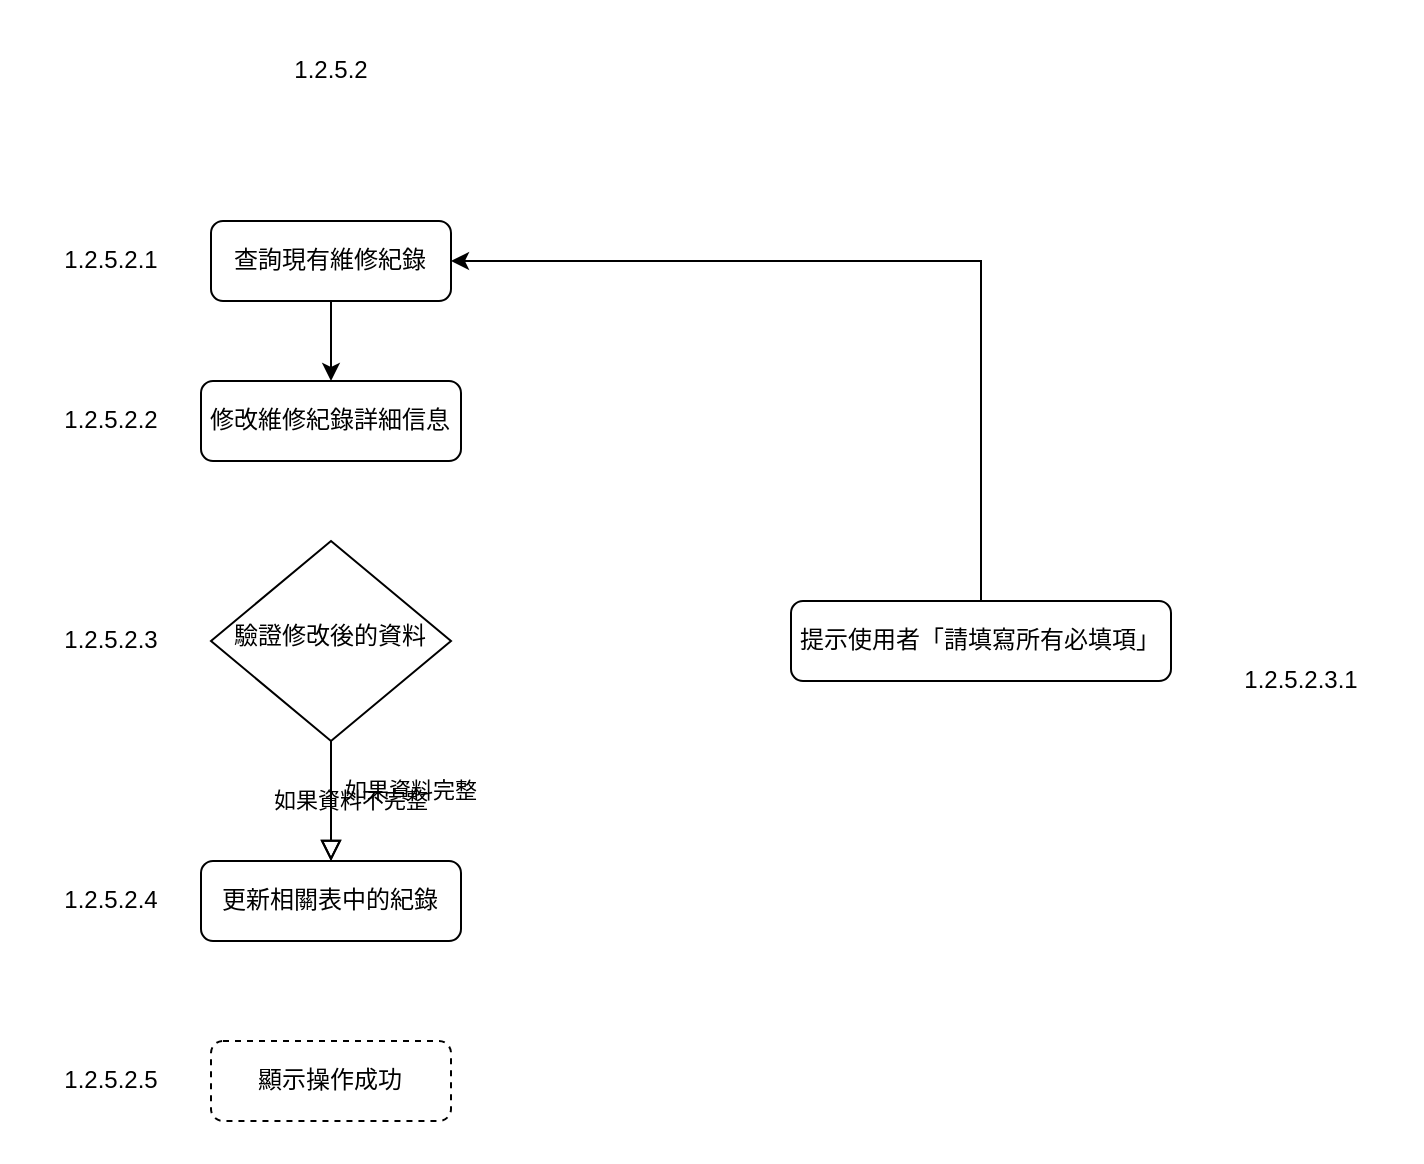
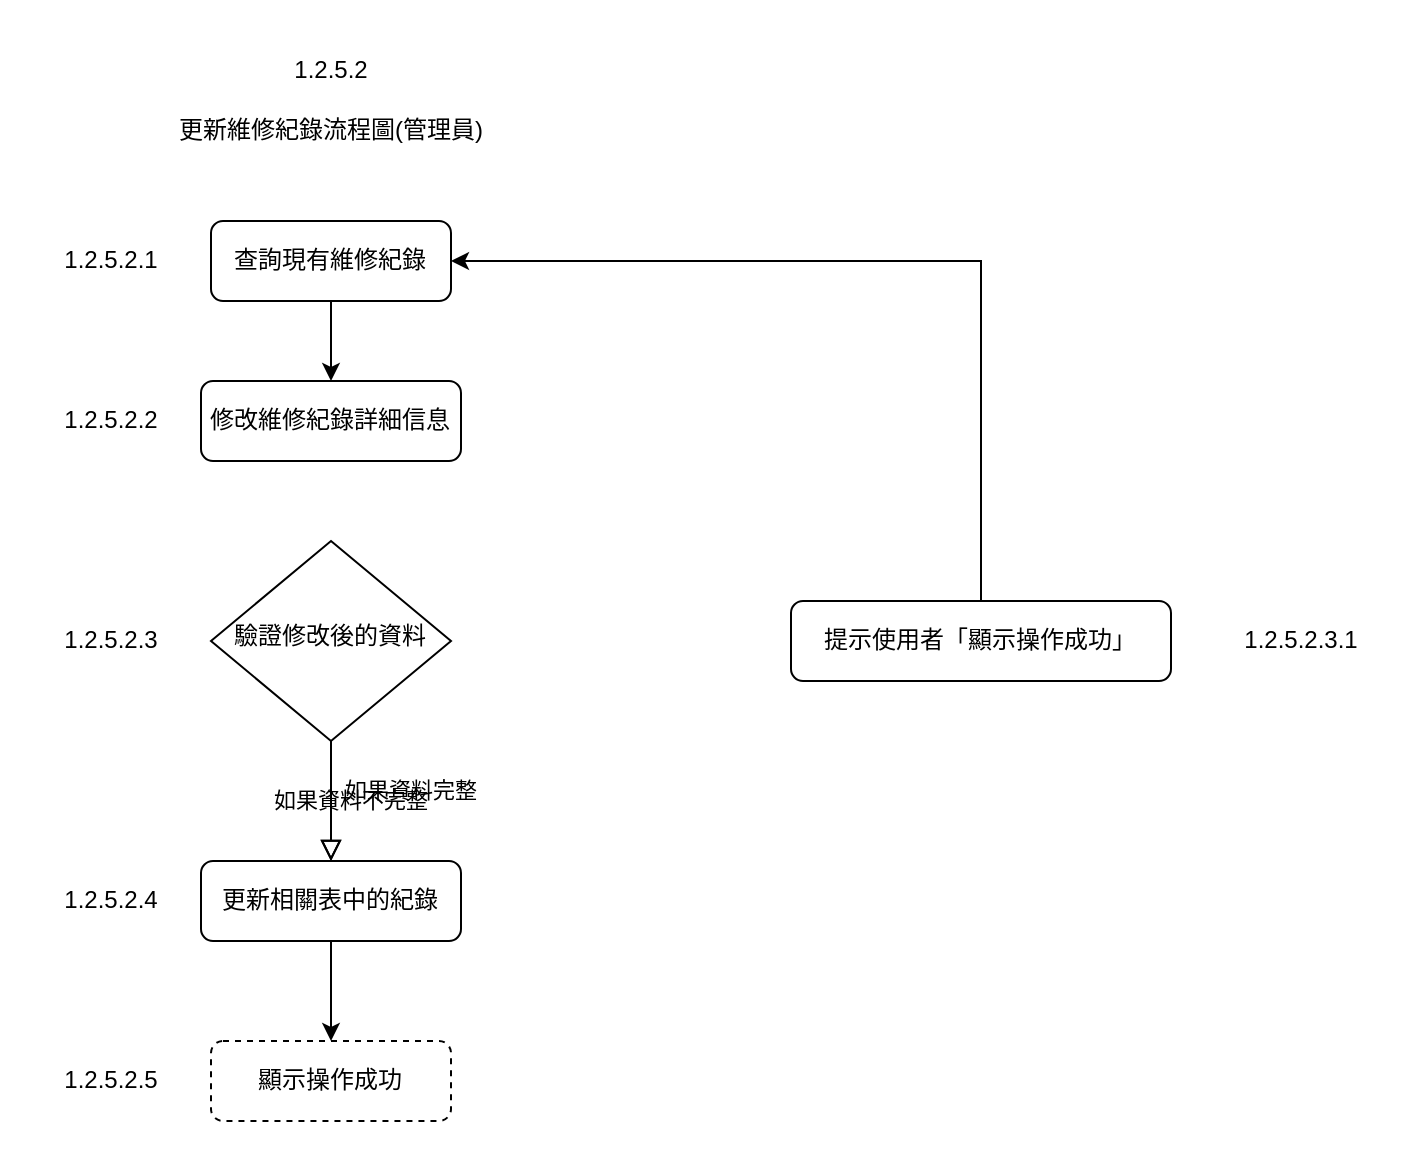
none -> (331, 131)
(981, 641) -> (981, 641)
(1301, 681) -> (1301, 641)
none -> (331, 984)
